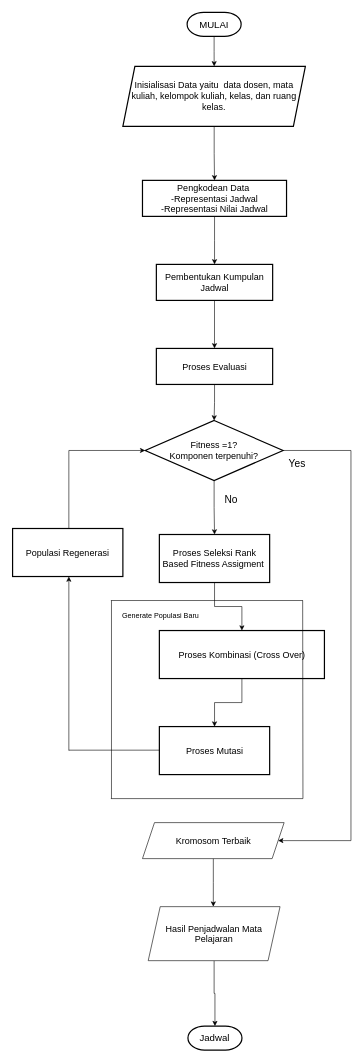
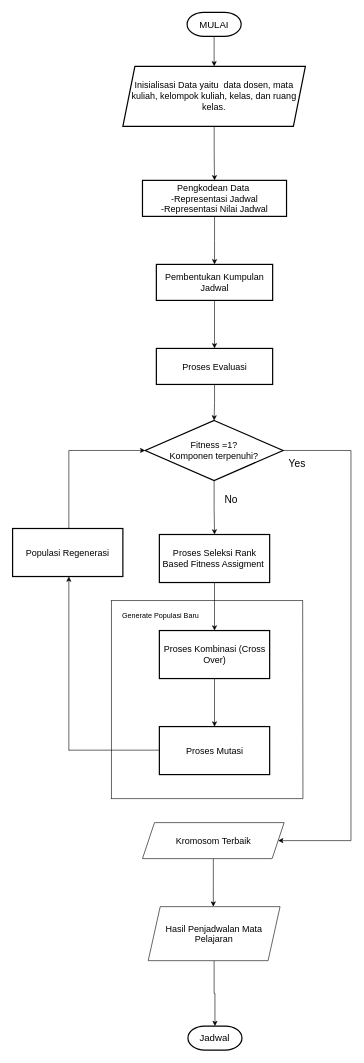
(242, 654) -> (214, 654)
